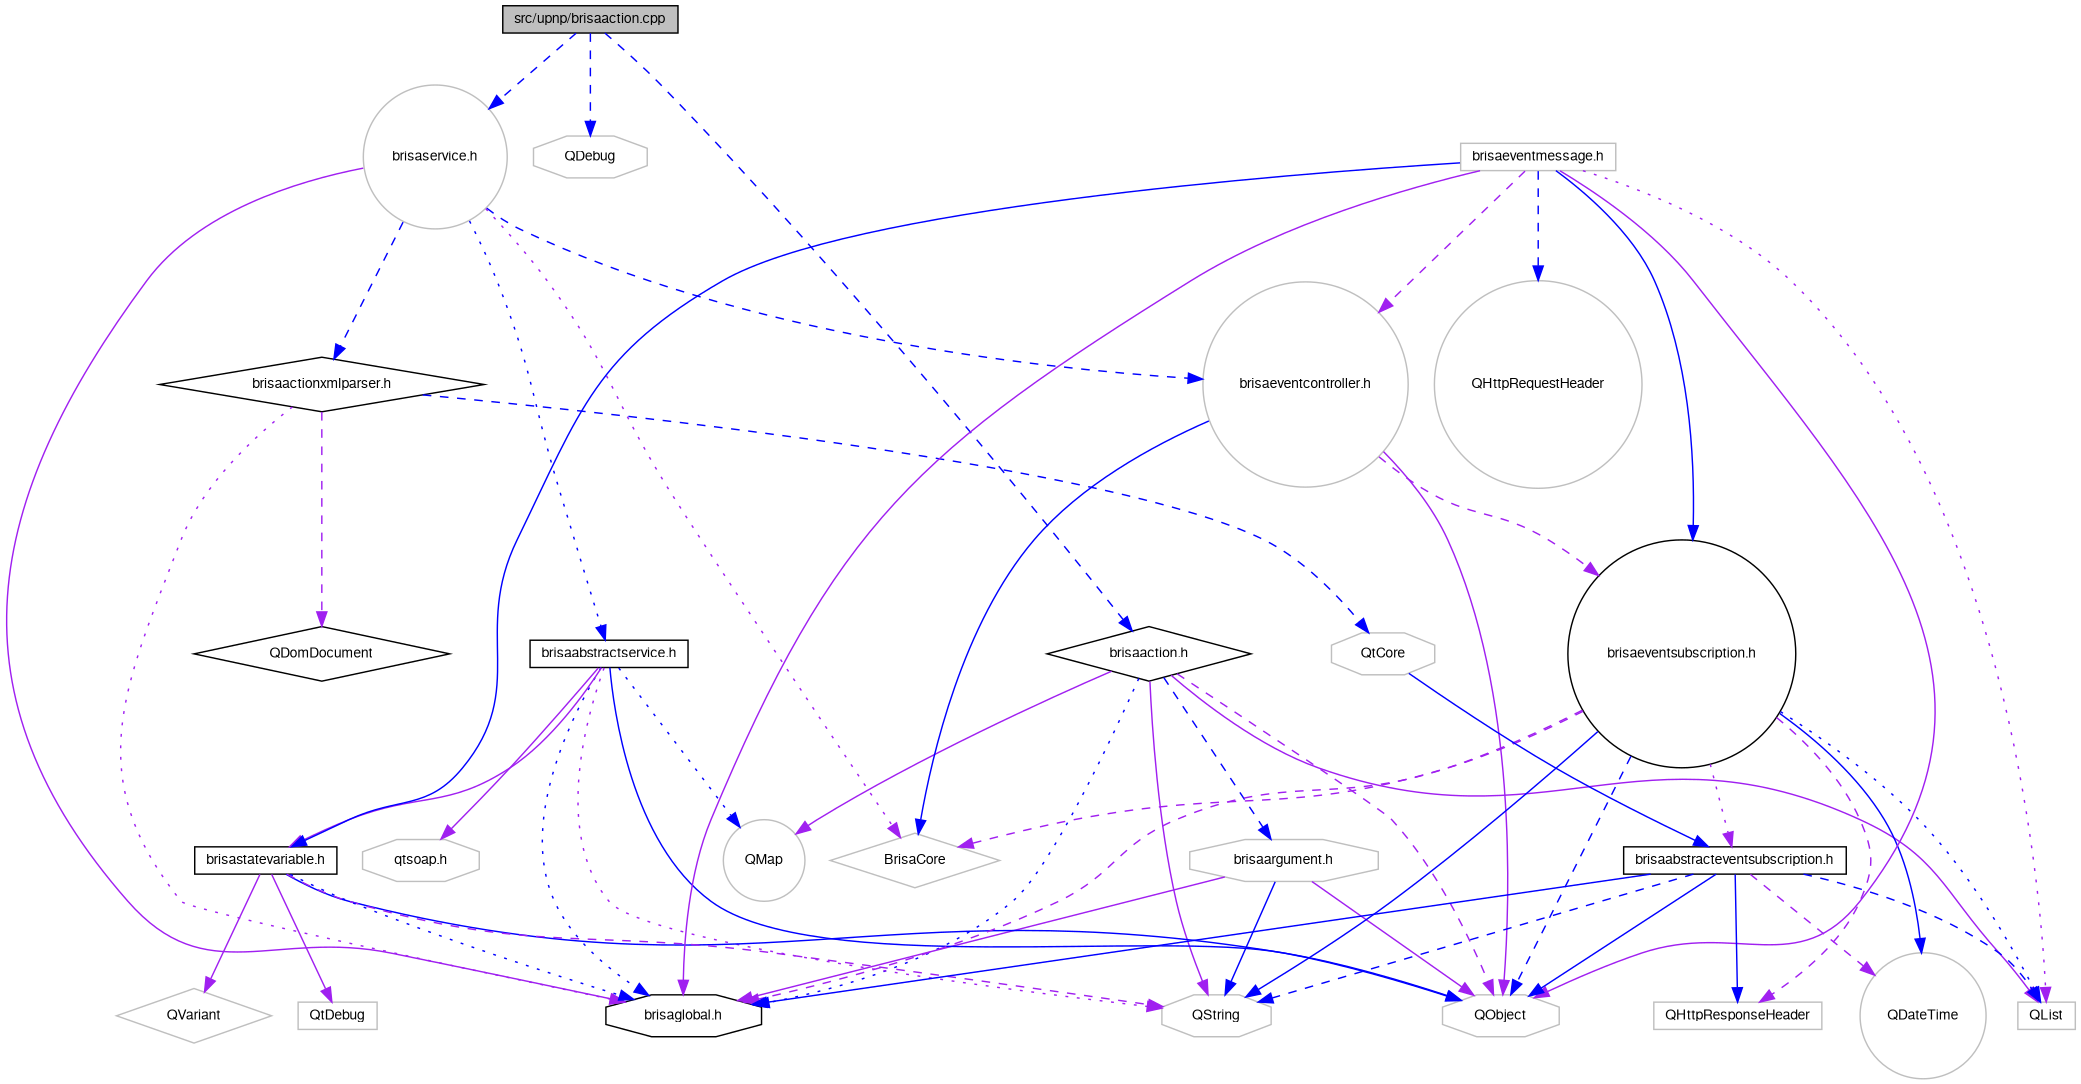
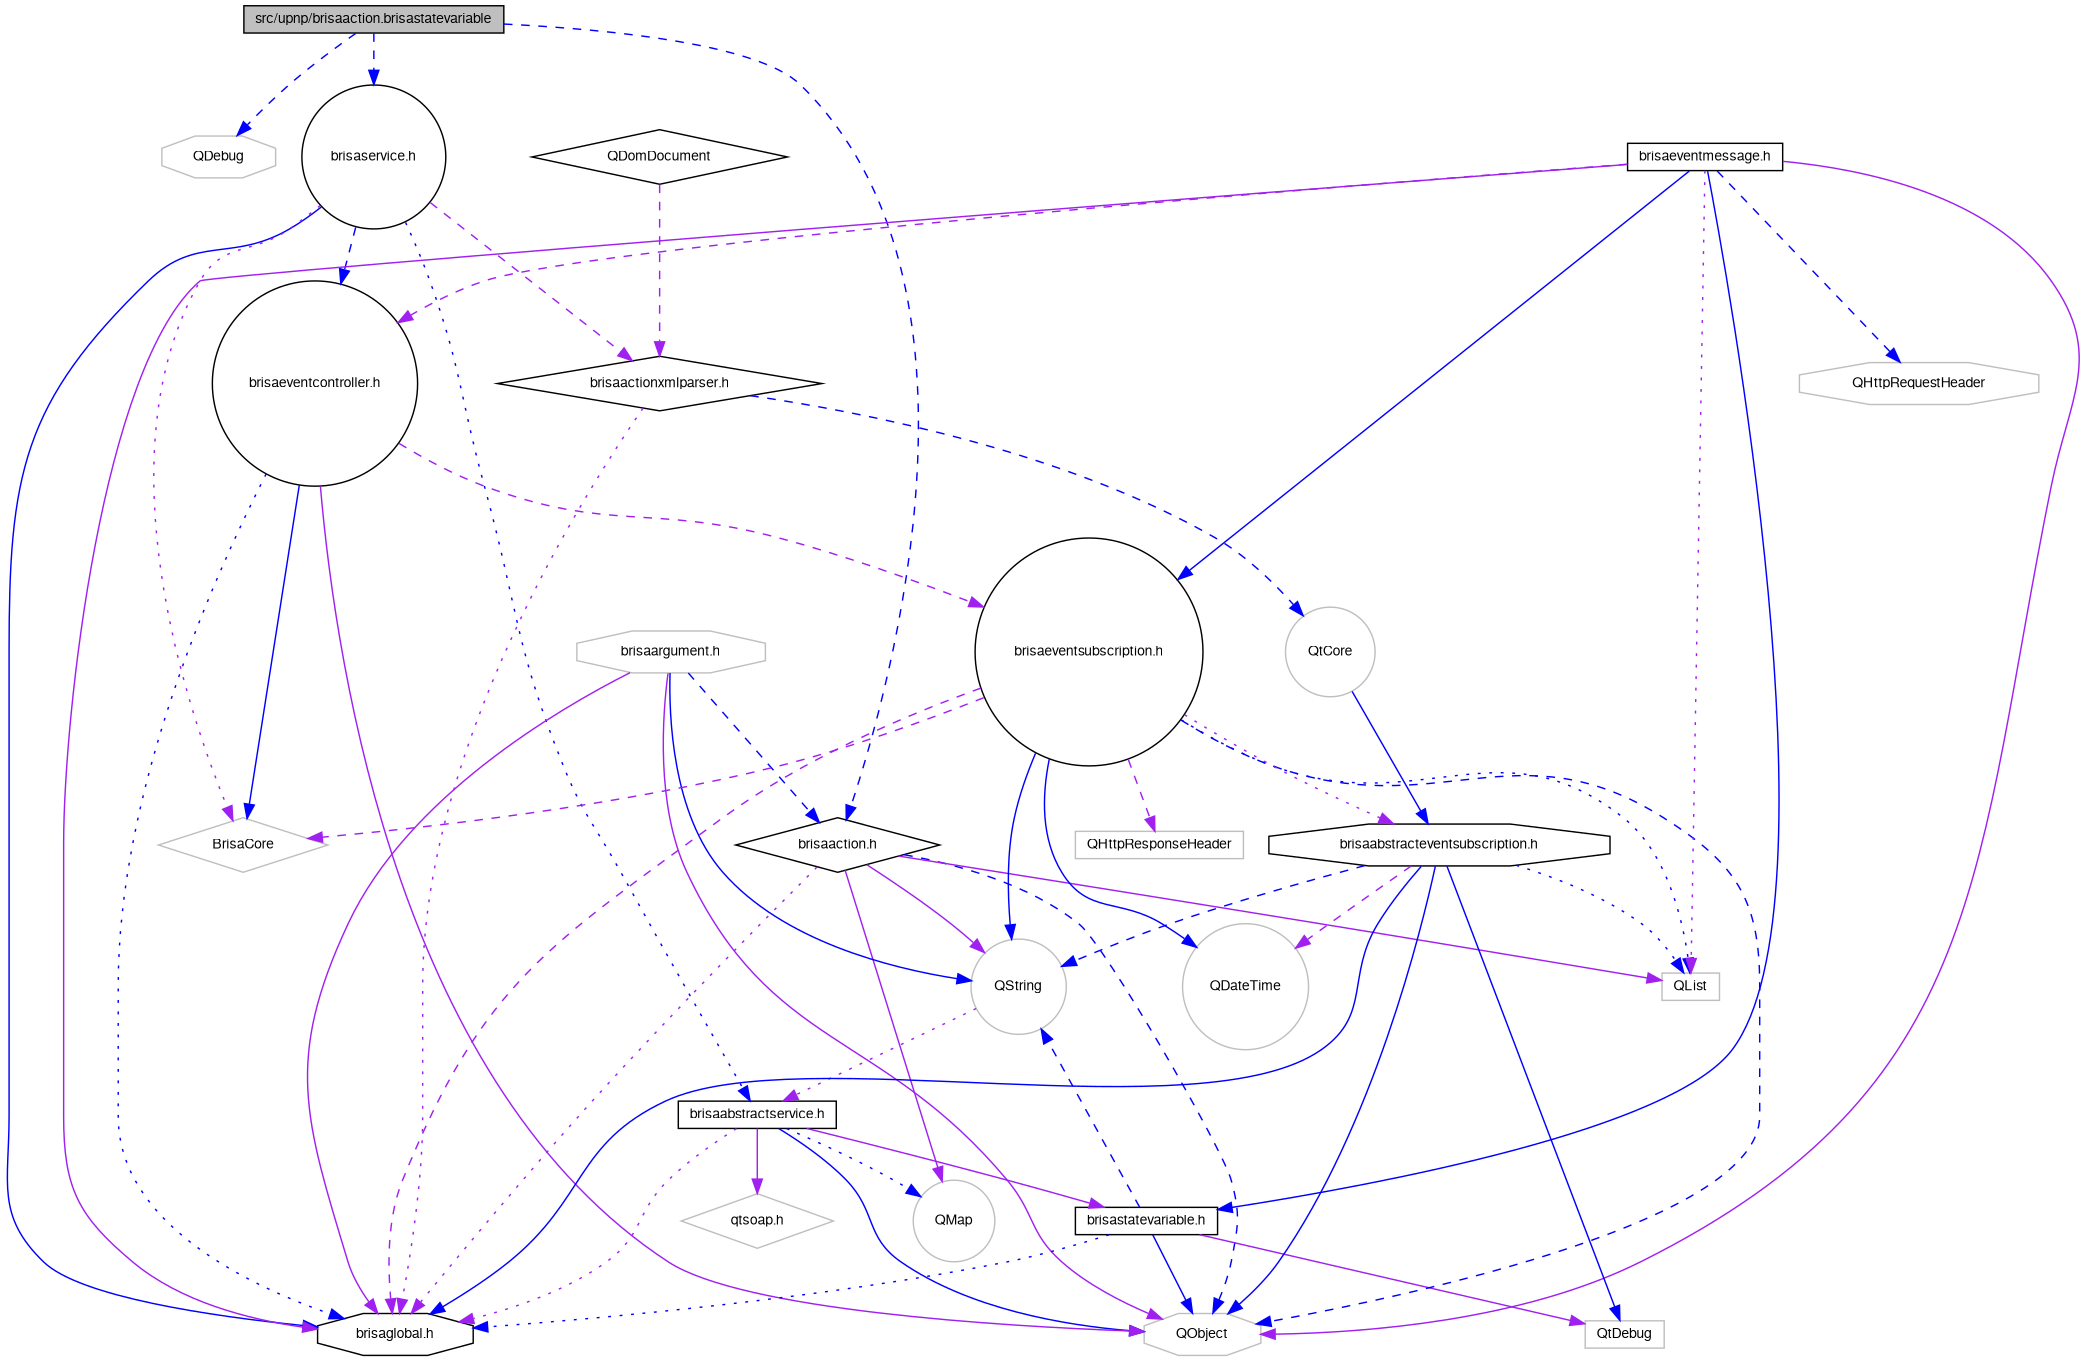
(590, 19) -> (374, 19)
(435, 157) -> (374, 157)
(1538, 157) -> (1705, 157)
(372, 284) -> (530, 281)
(1306, 385) -> (315, 384)
(1538, 385) -> (1919, 384)
(322, 512) -> (660, 263)
(1383, 654) -> (1330, 652)
(22, 715) -> (9, 795)
(1213, 752) -> (749, 742)
(1363, 799) -> (1144, 1019)
(543, 840) -> (623, 1247)
(421, 860) -> (757, 1221)
(1735, 860) -> (1439, 845)
(1009, 904) -> (613, 1079)
(1928, 914) -> (1604, 901)
(1736, 931) -> (1531, 1087)
(696, 935) -> (886, 1052)
none -> (121, 936)
(715, 947) -> (1094, 1125)
(194, 1016) -> none
(1217, 1016) -> (1019, 987)
